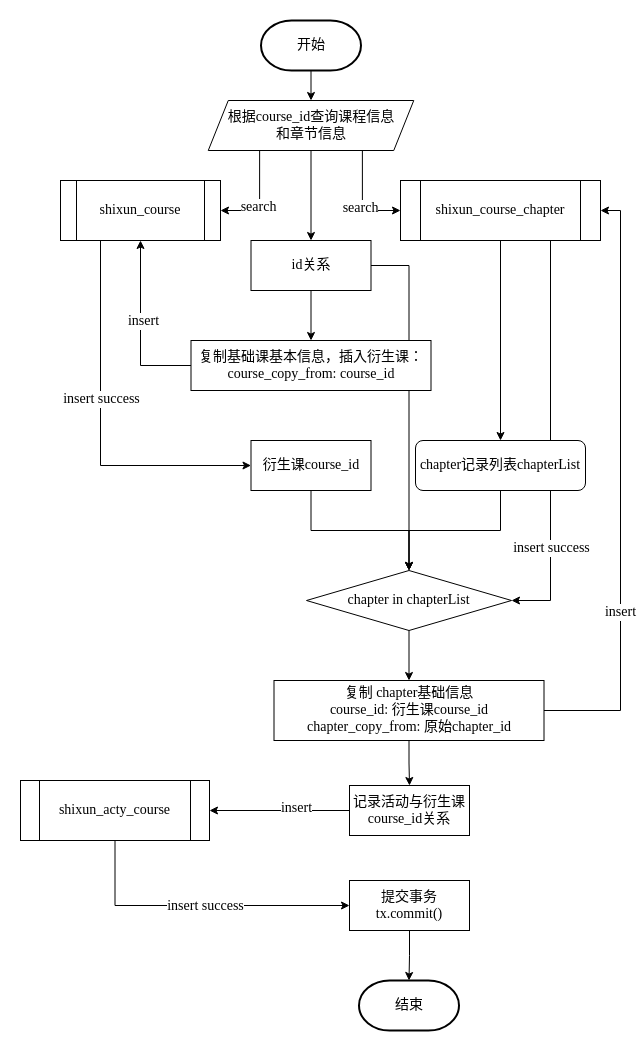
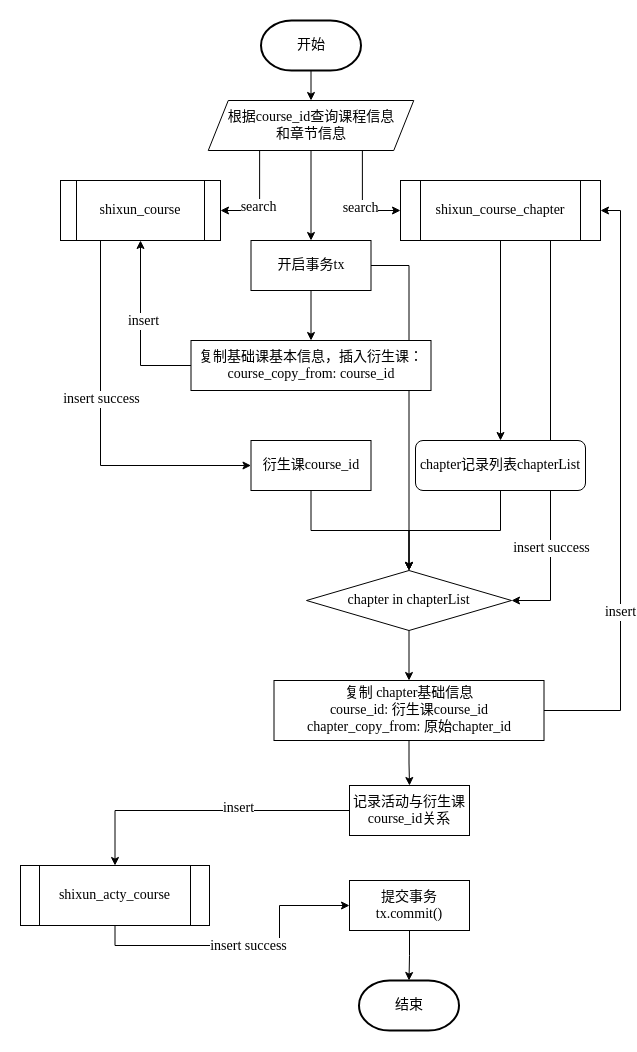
(312, 266) -> (312, 266)
(115, 811) -> (115, 896)
